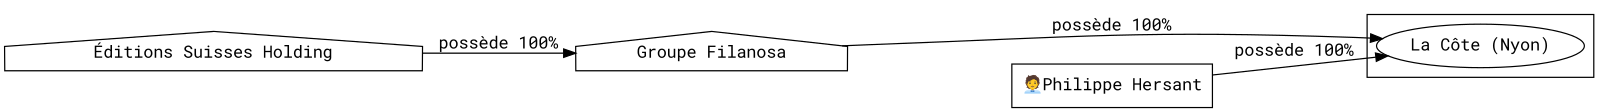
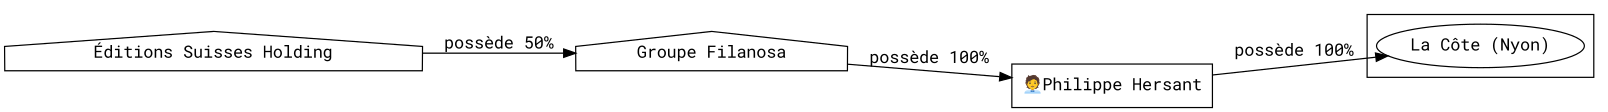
(1106, 36) -> (924, 70)
(499, 44) -> (499, 44)
